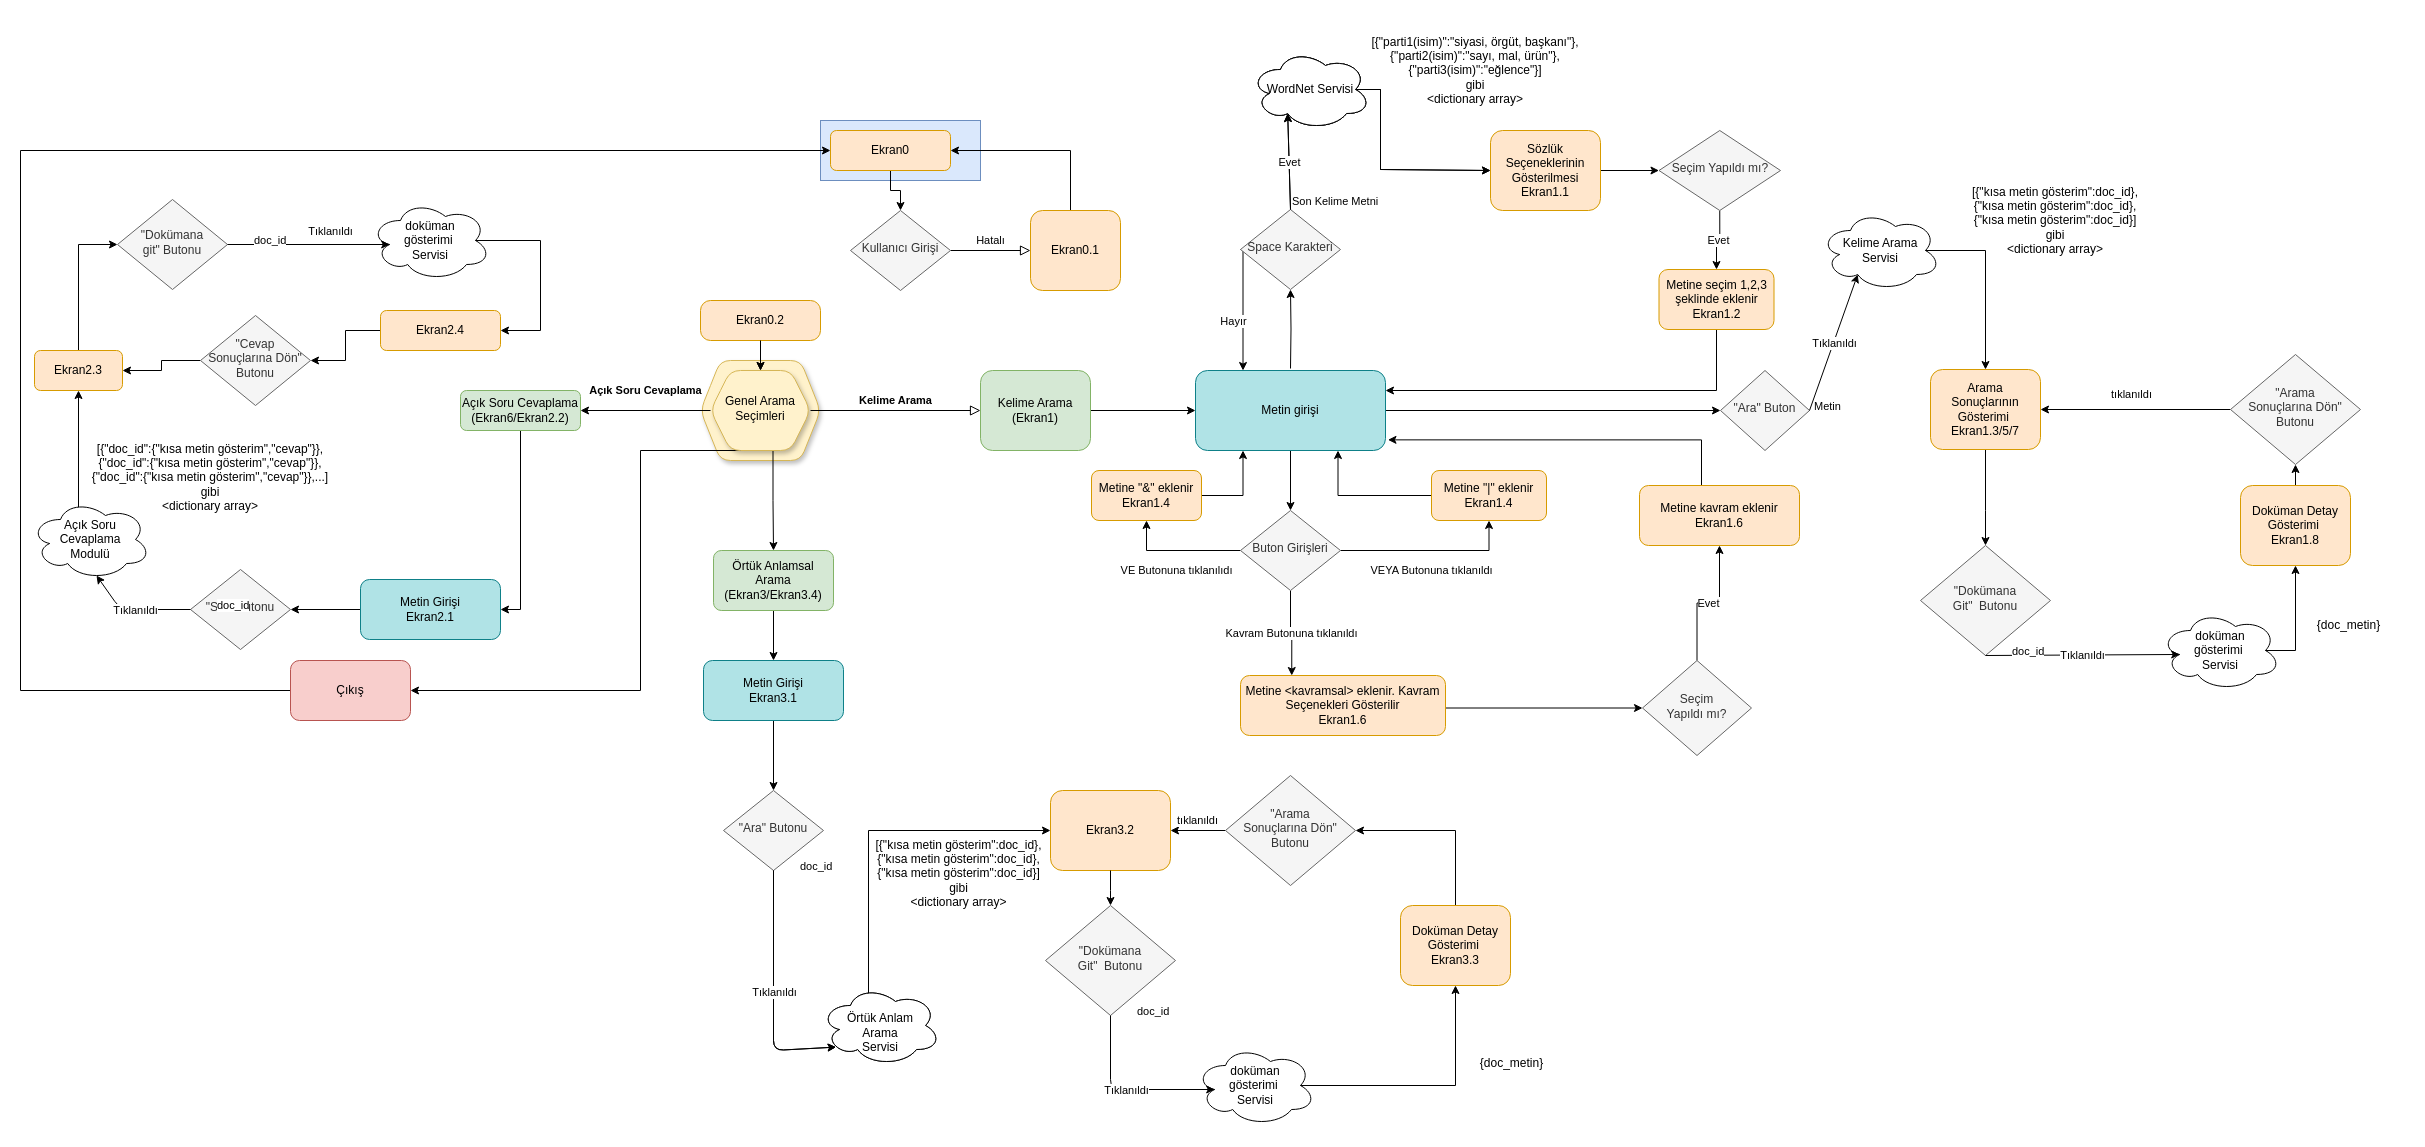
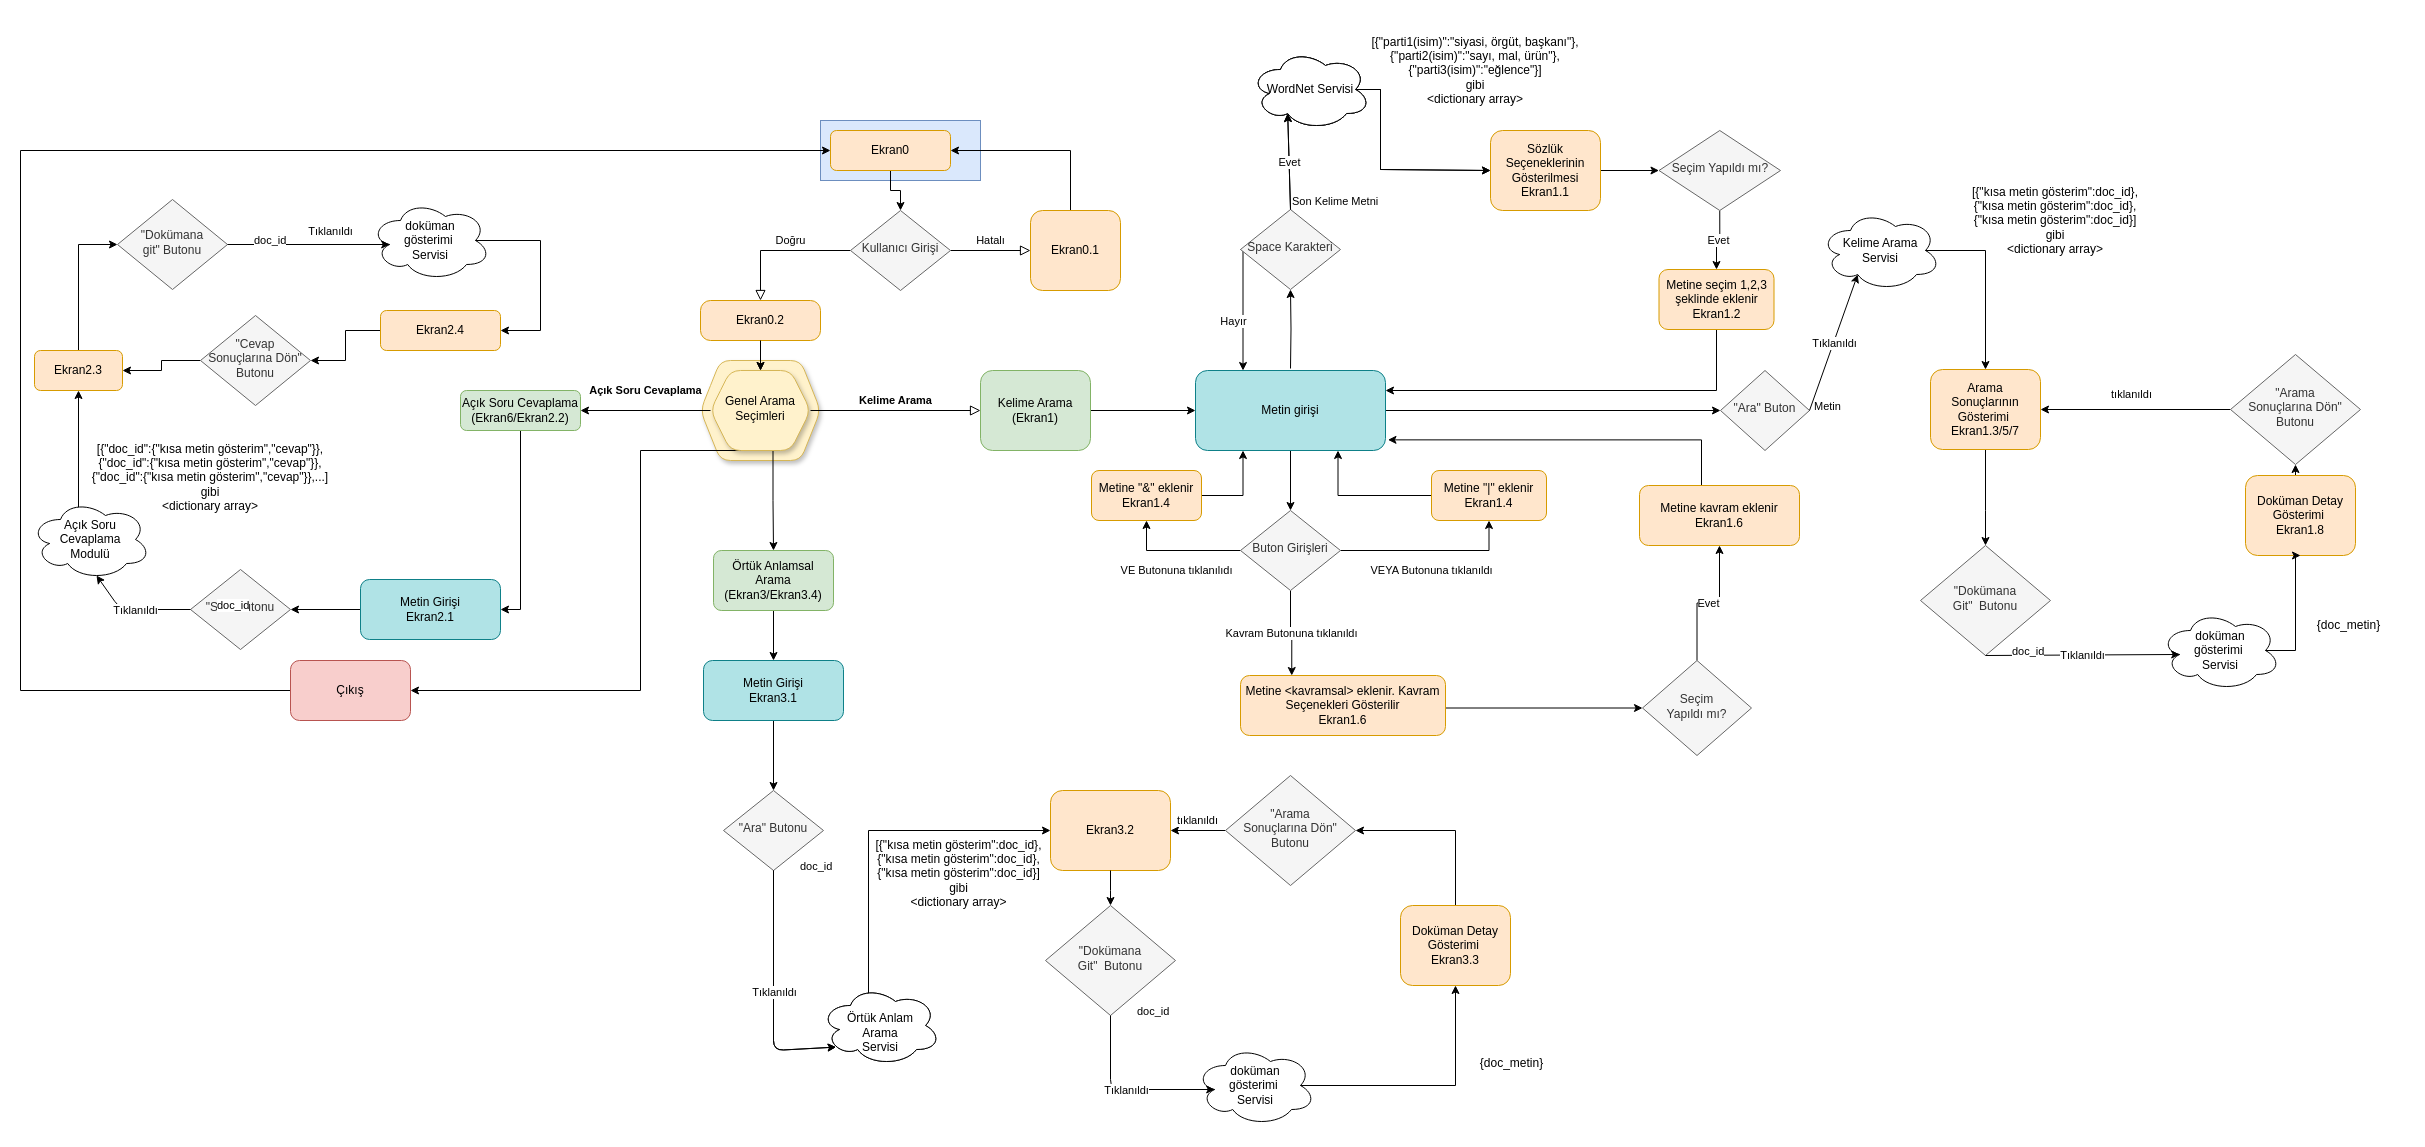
none -> (787, 251)
(2296, 526) -> (2301, 516)
